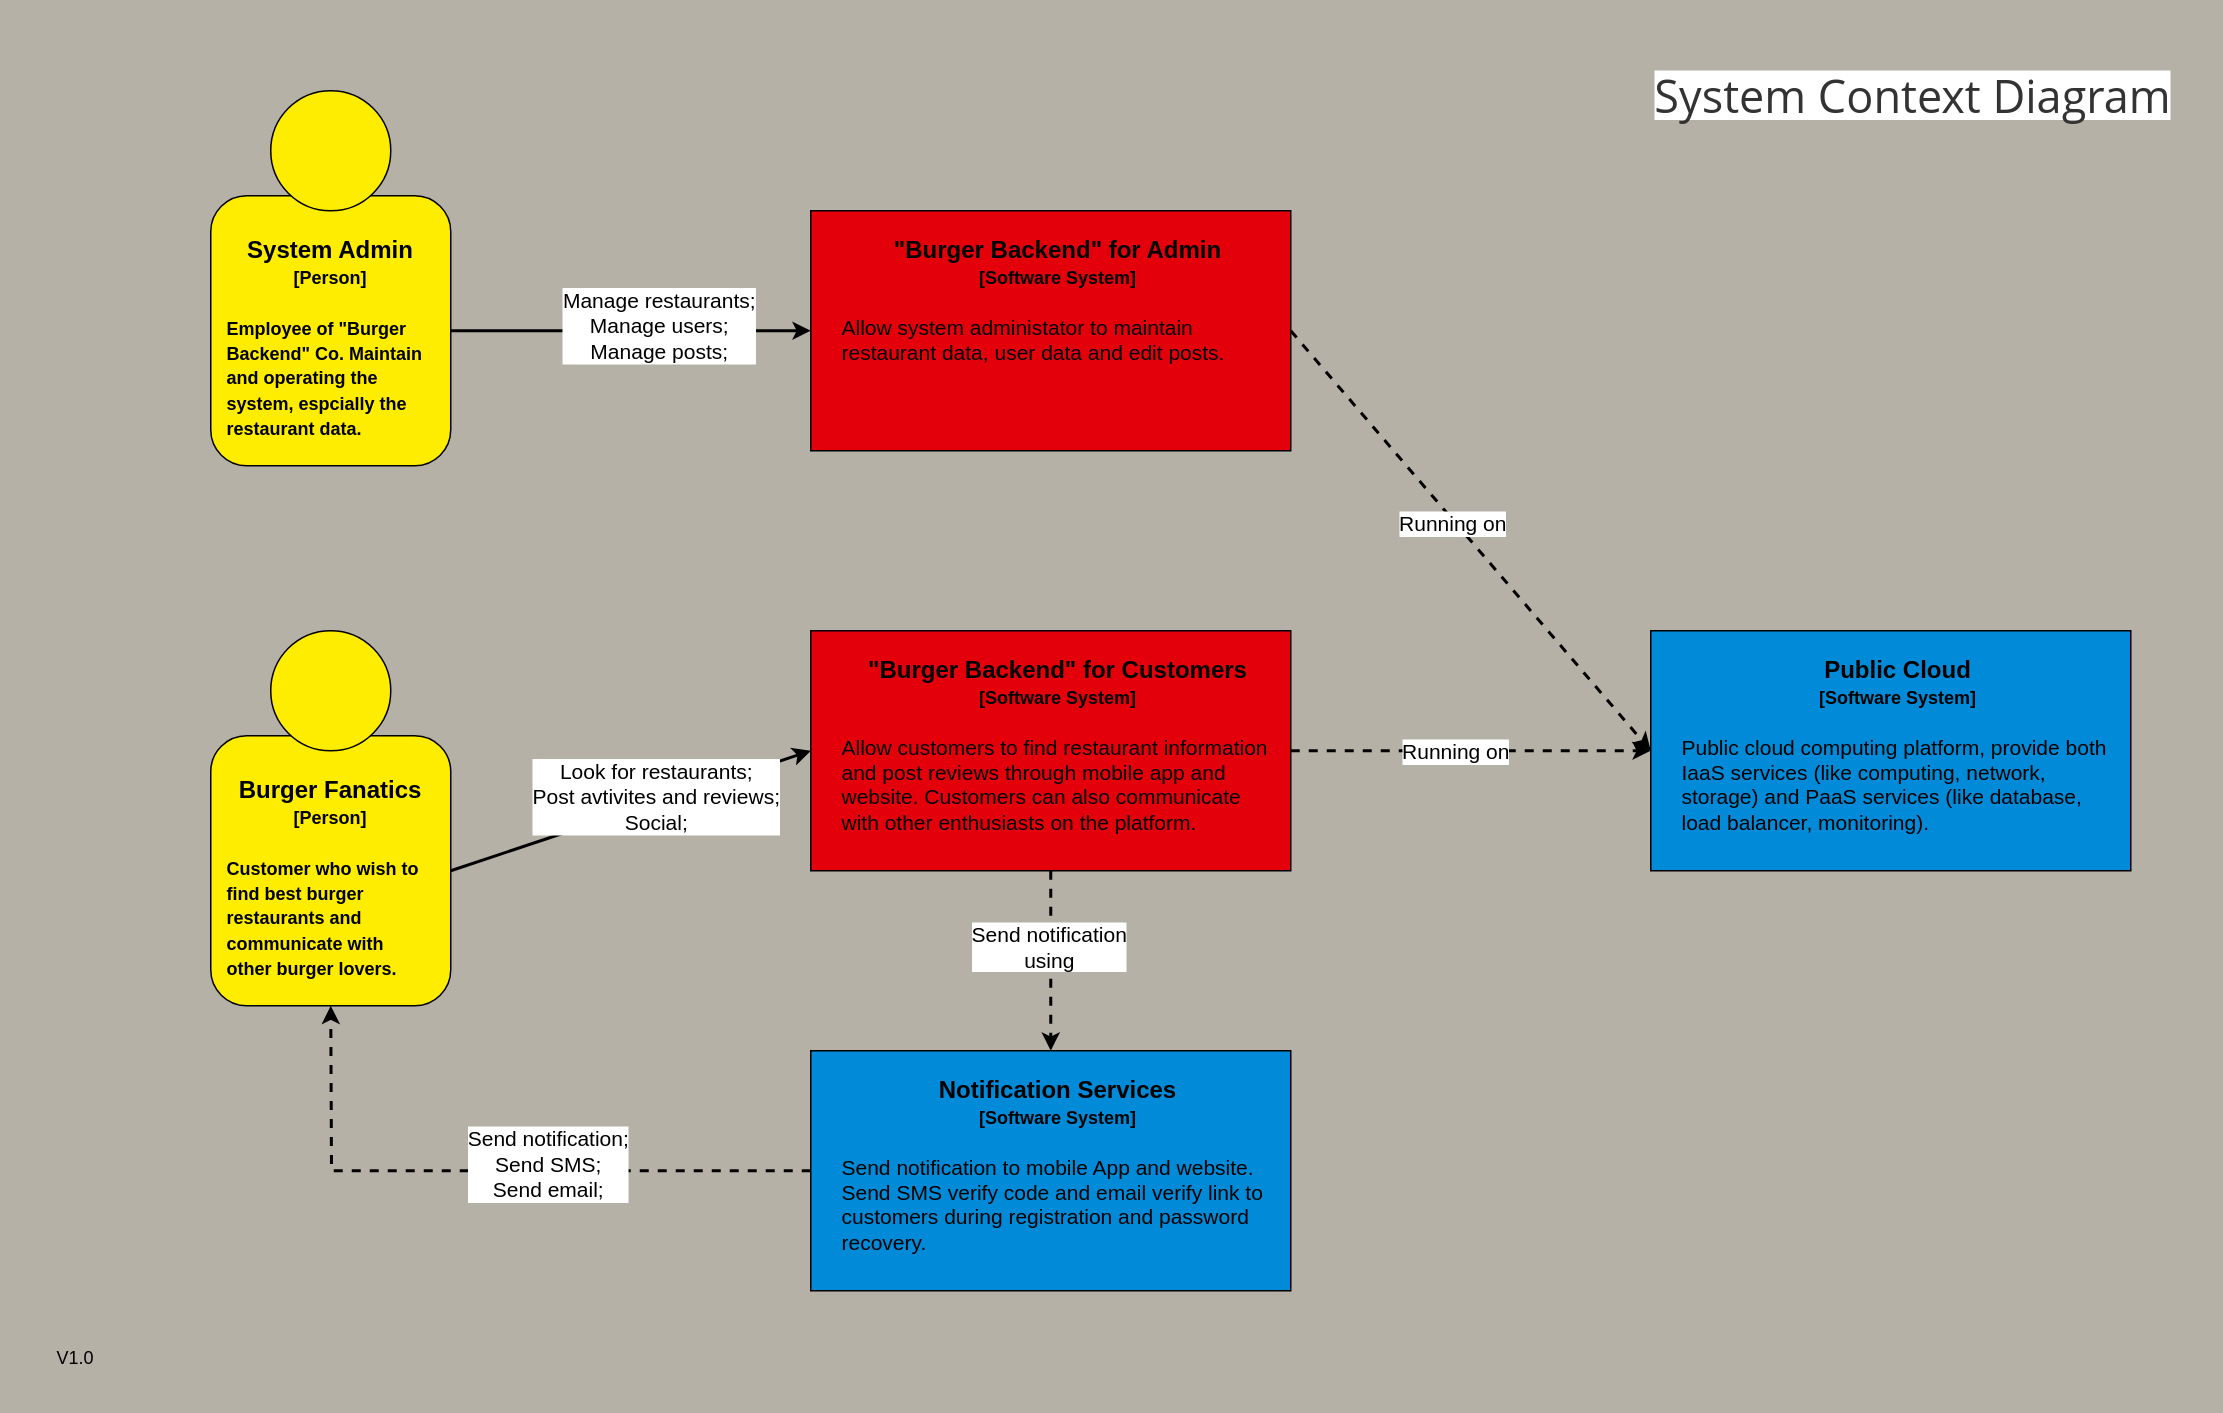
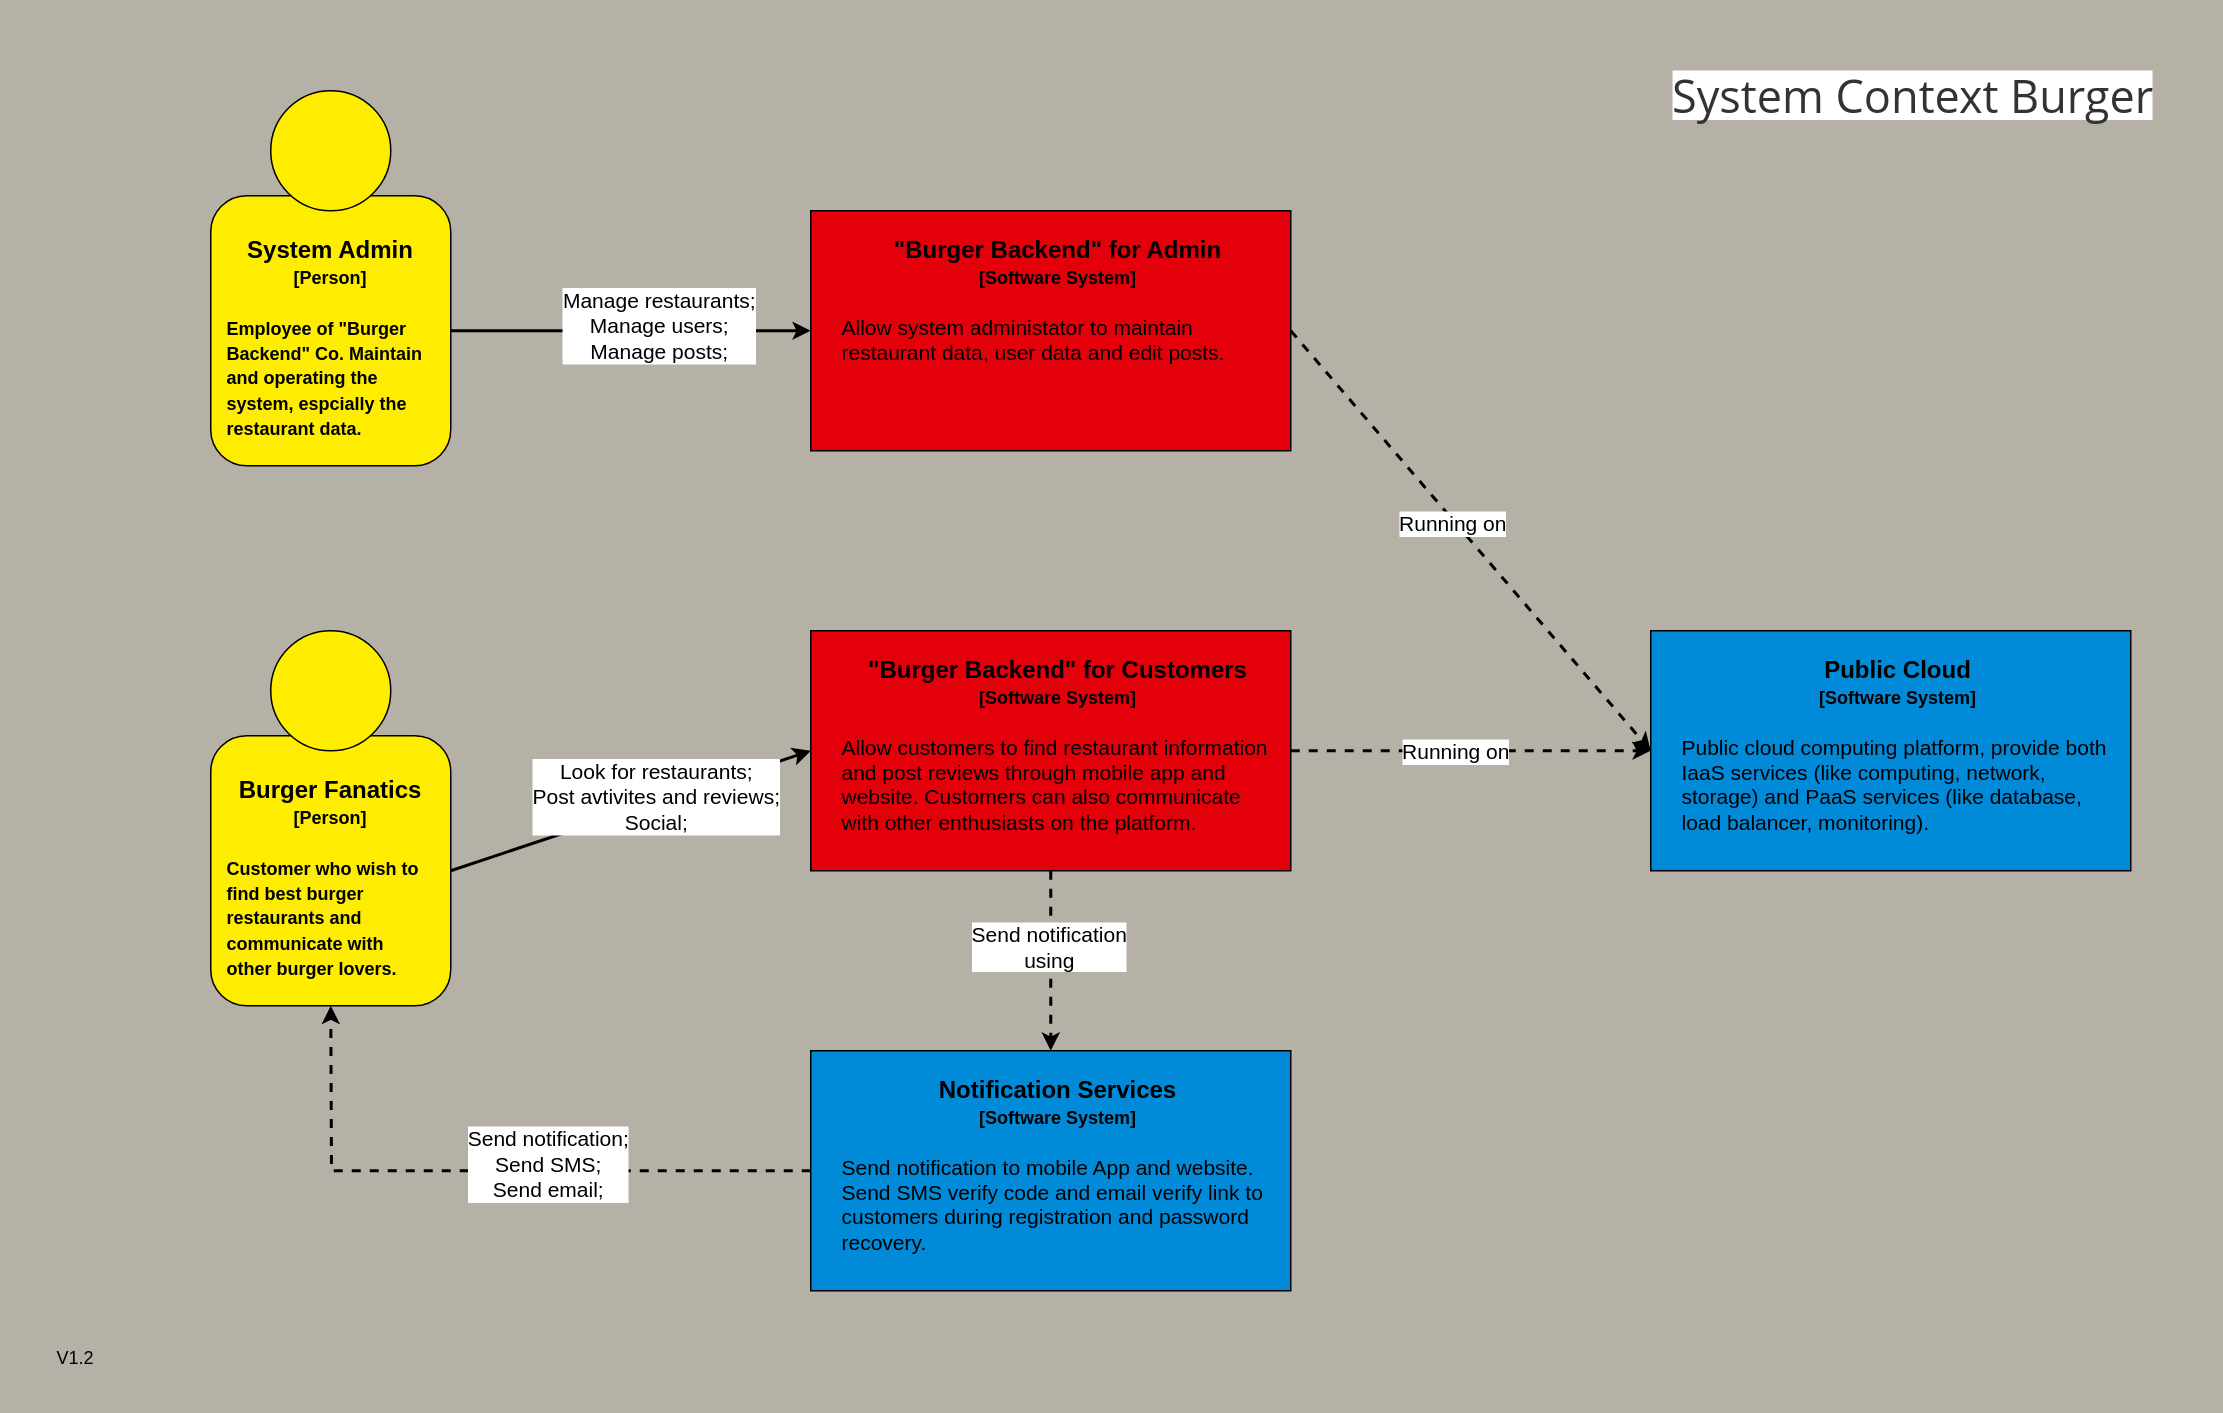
(1913, 91) -> (1913, 91)
(76, 1358) -> (76, 1358)
